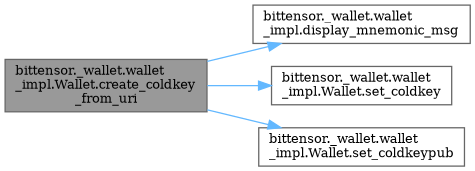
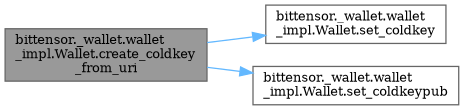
(362, 24) -> none
